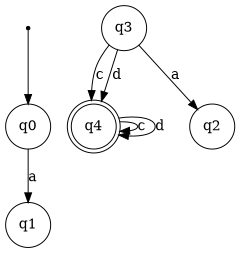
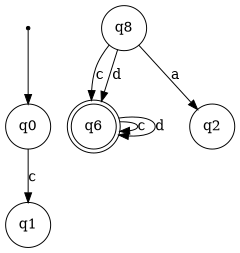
(124, 28) -> (124, 28)
(94, 127) -> (94, 127)
(33, 178) -> (32, 178)
